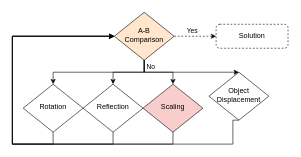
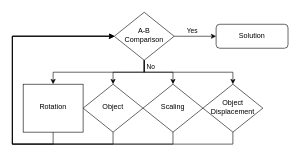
(144, 36) -> (144, 36)
(192, 36) -> (192, 36)
(252, 36) -> (252, 36)
(239, 96) -> (233, 108)
(113, 107) -> (113, 107)
(53, 108) -> (53, 108)
(173, 108) -> (173, 108)
